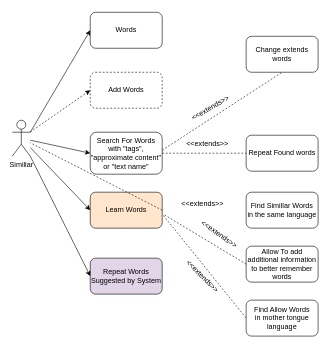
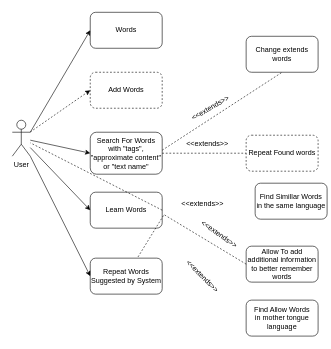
(282, 153) -> (282, 153)
(22, 165) -> (22, 165)
(126, 210) -> (126, 210)
(282, 210) -> (291, 201)
(206, 268) -> (150, 237)
(126, 276) -> (126, 276)
